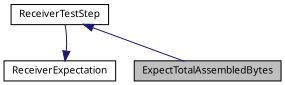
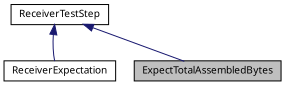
(67, 38) -> (53, 48)
